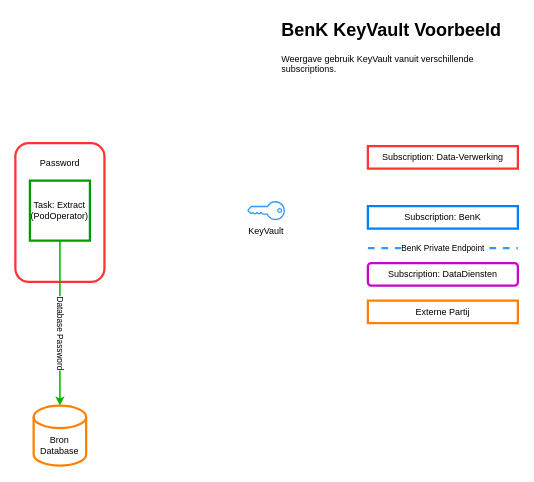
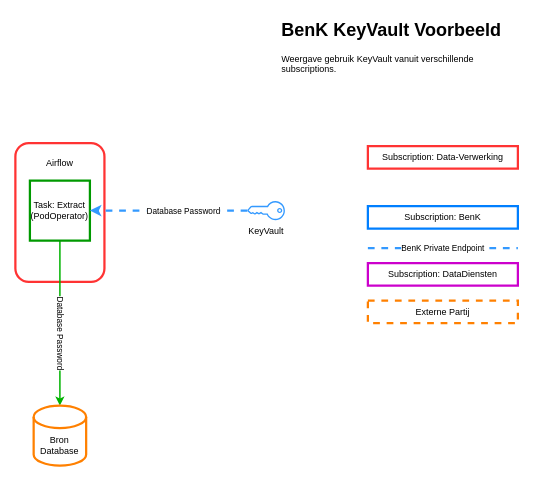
(60, 163) -> (60, 163)
none -> (175, 210)
(443, 274) -> (443, 274)
(443, 312) -> (443, 312)
